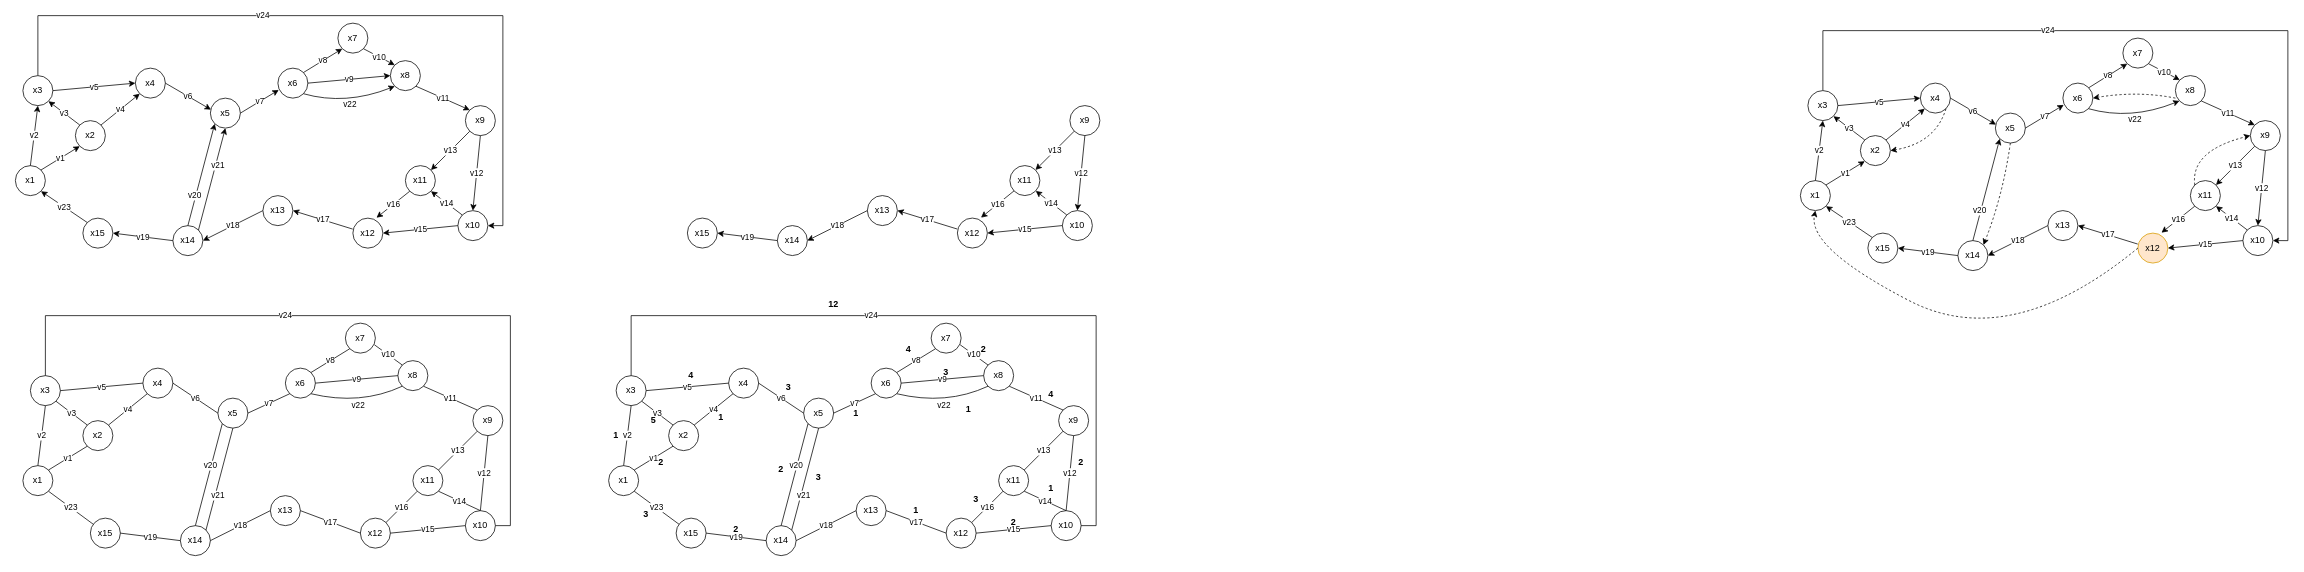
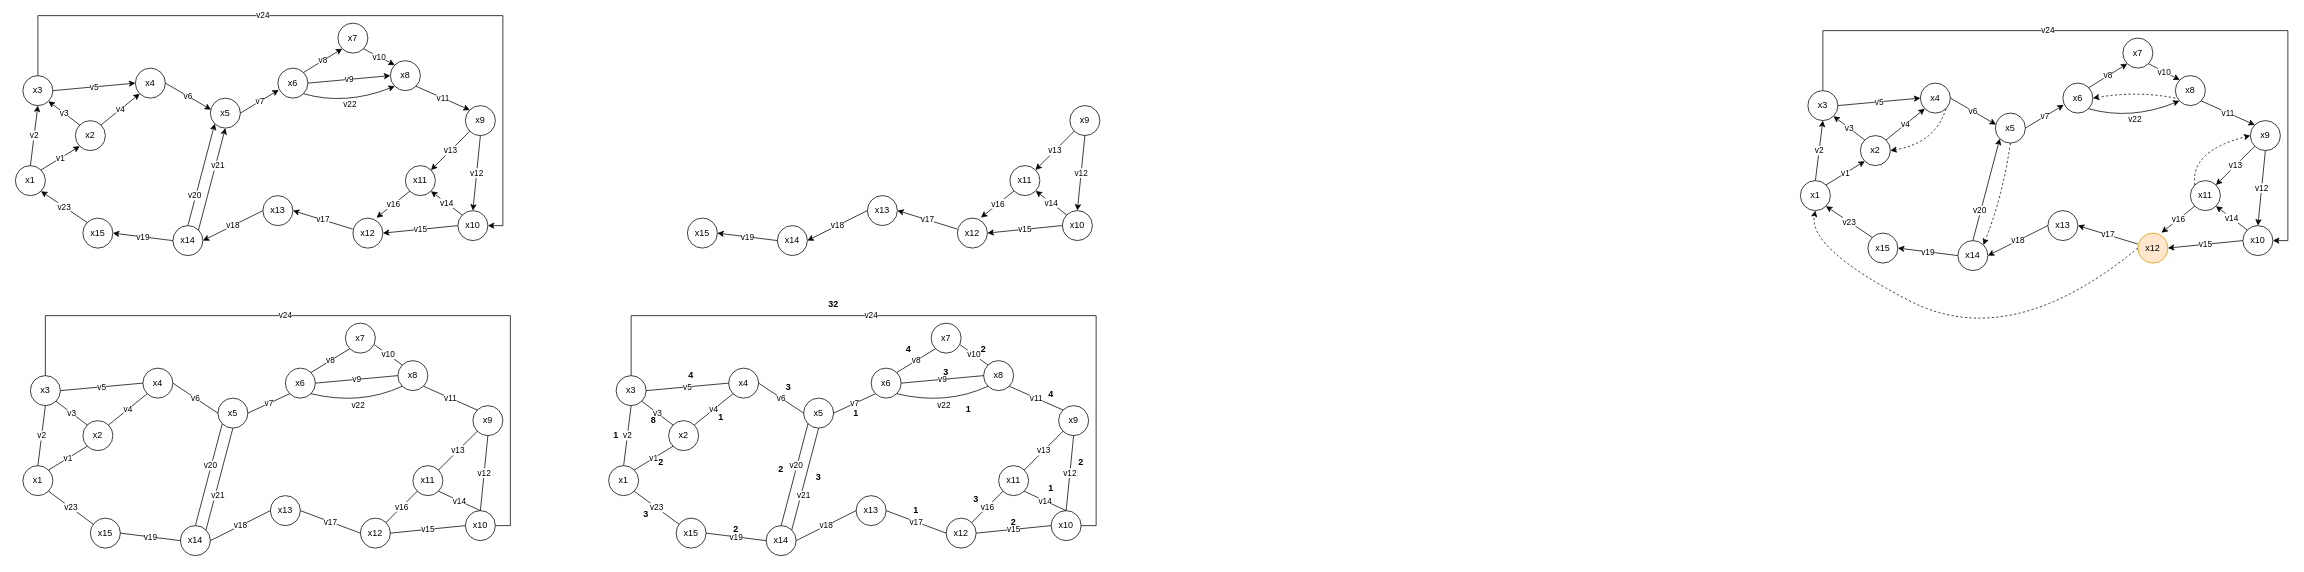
(834, 304) -> (834, 304)
(654, 420) -> (654, 420)
